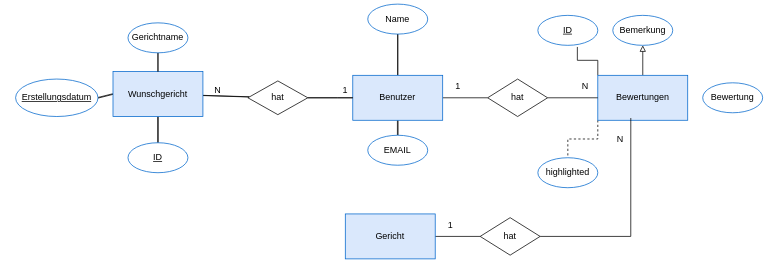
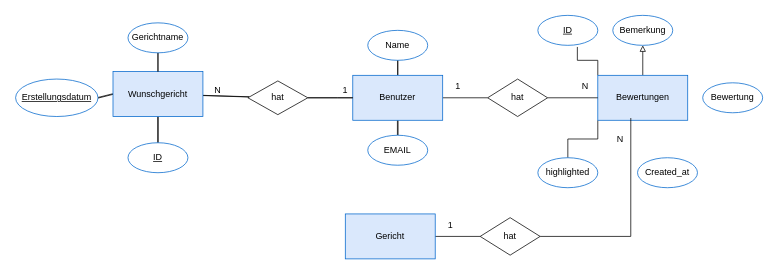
(398, 19) -> (398, 45)
(583, 139) -> (583, 139)
none -> (668, 173)
